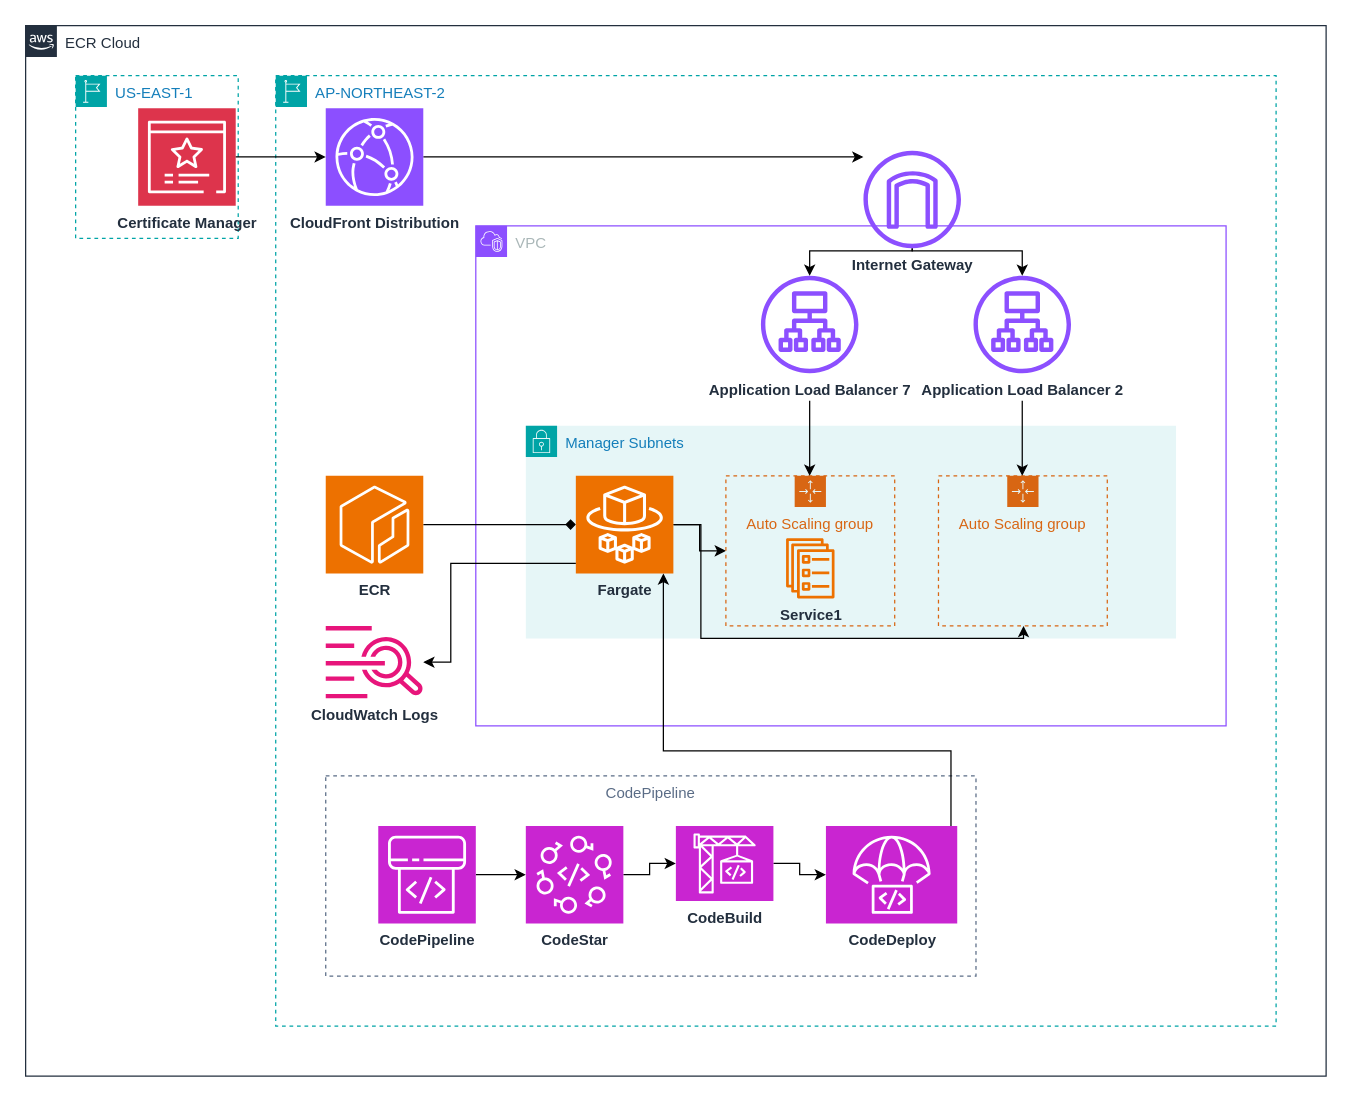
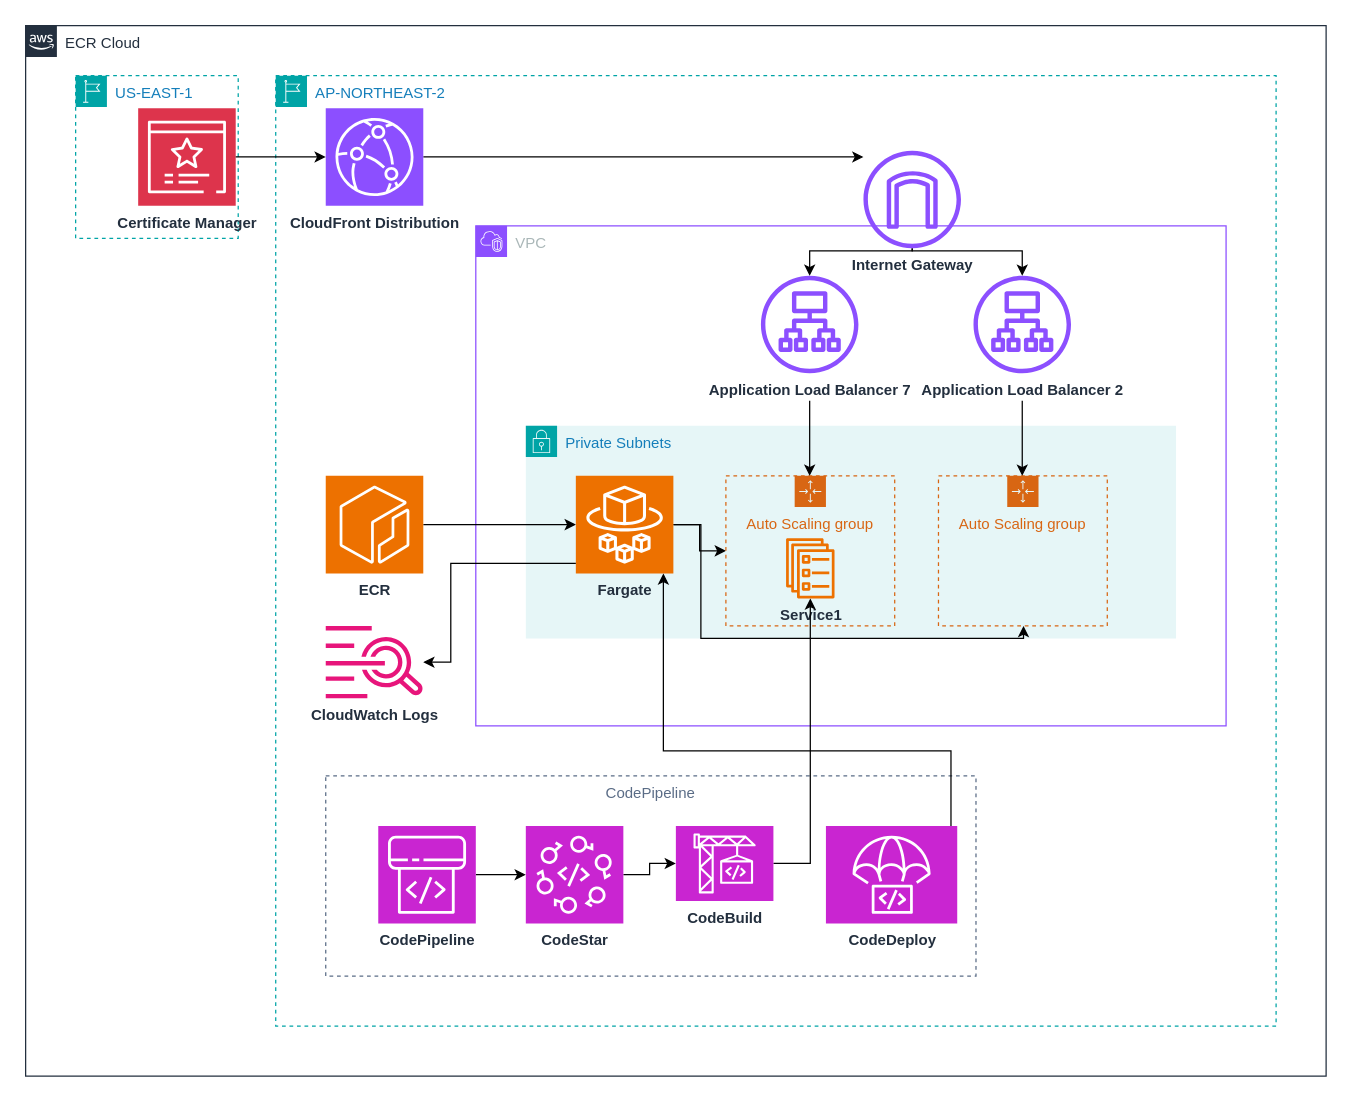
(627, 443) -> (625, 443)
(565, 524) -> (566, 524)
(801, 874) -> (810, 741)
